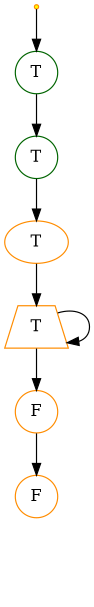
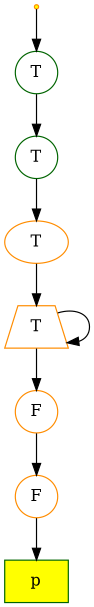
none -> (37, 581)
